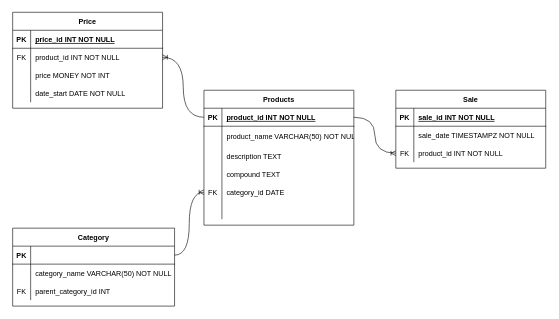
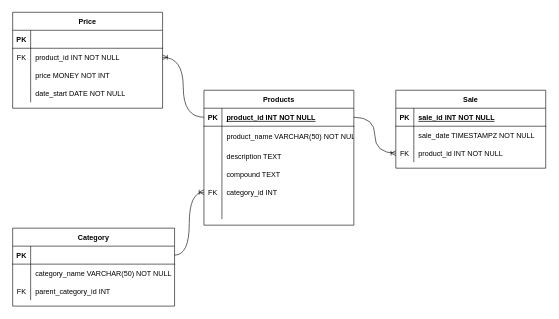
(96, 39) -> none
(257, 193) -> (255, 193)
